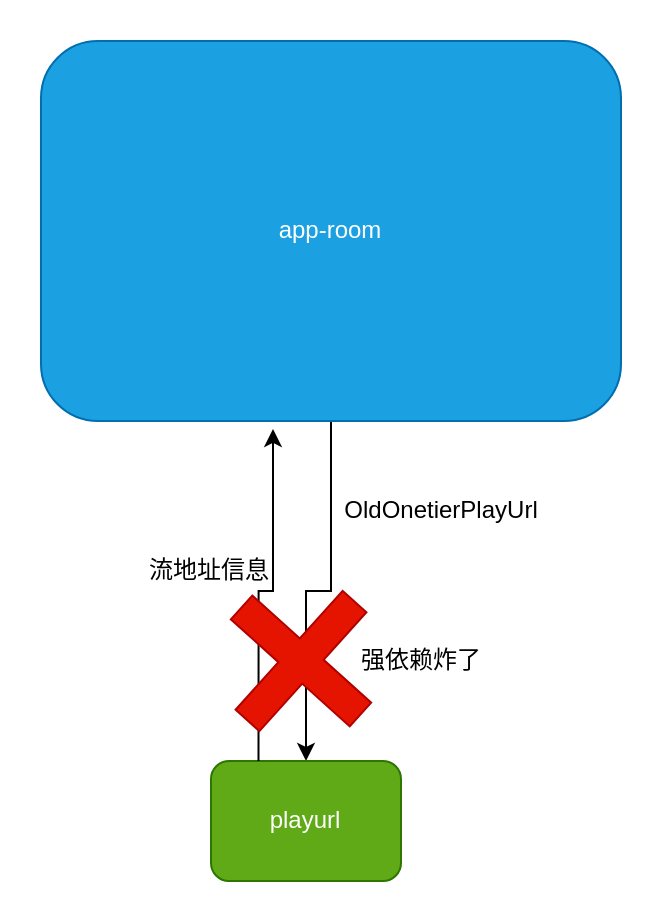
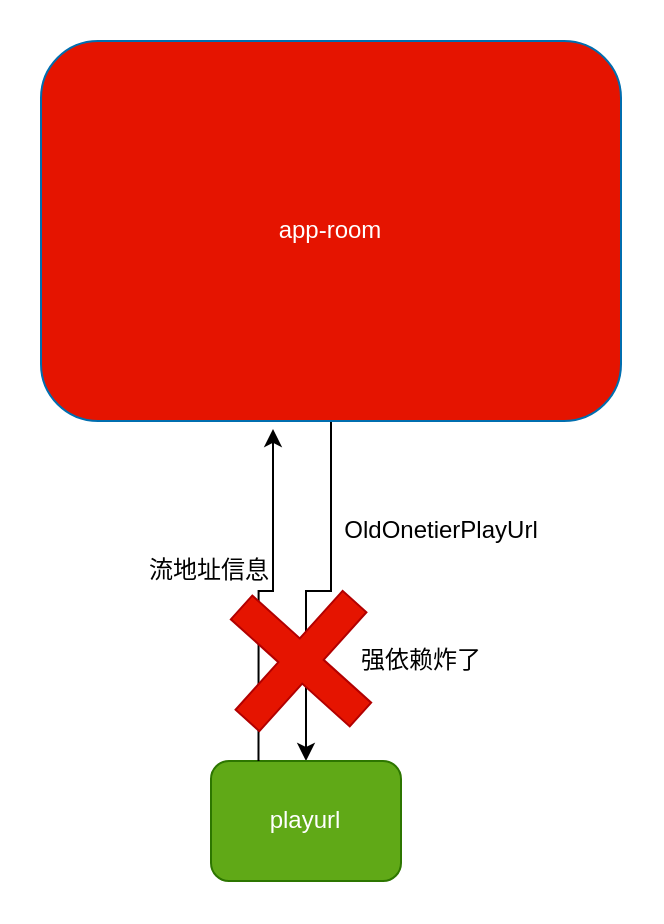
(331, 231) -> (331, 231)
(441, 511) -> (441, 531)
